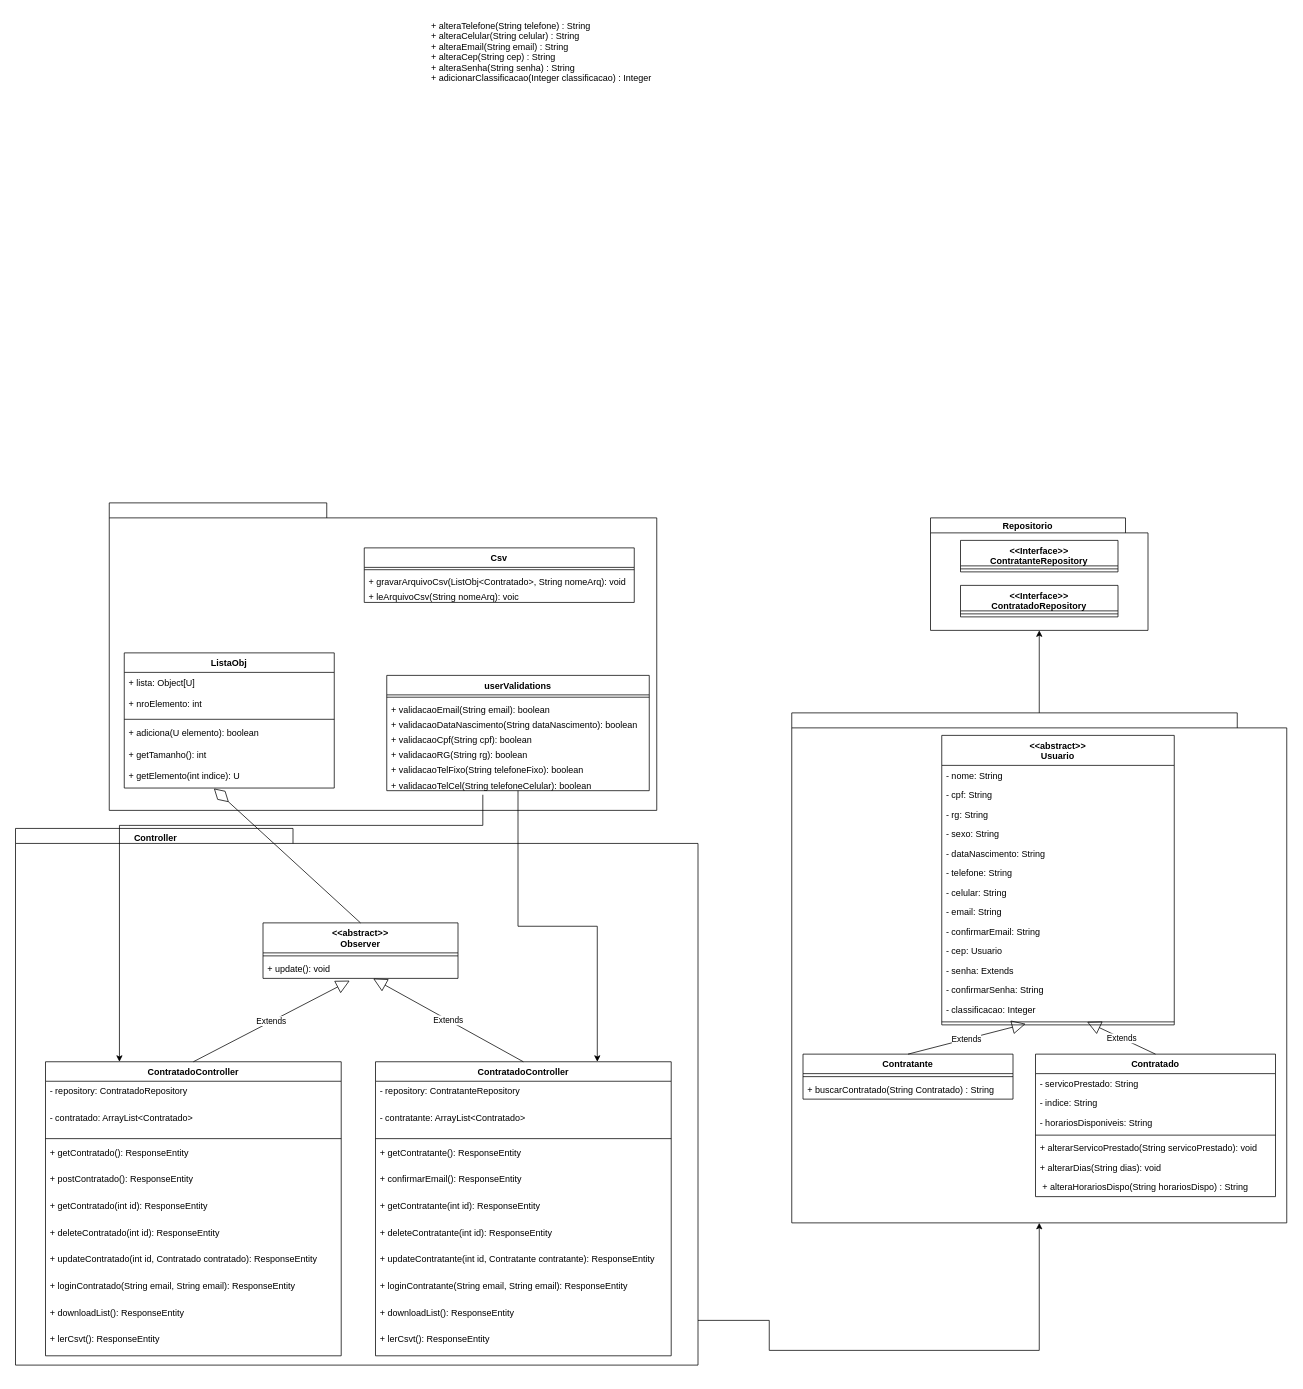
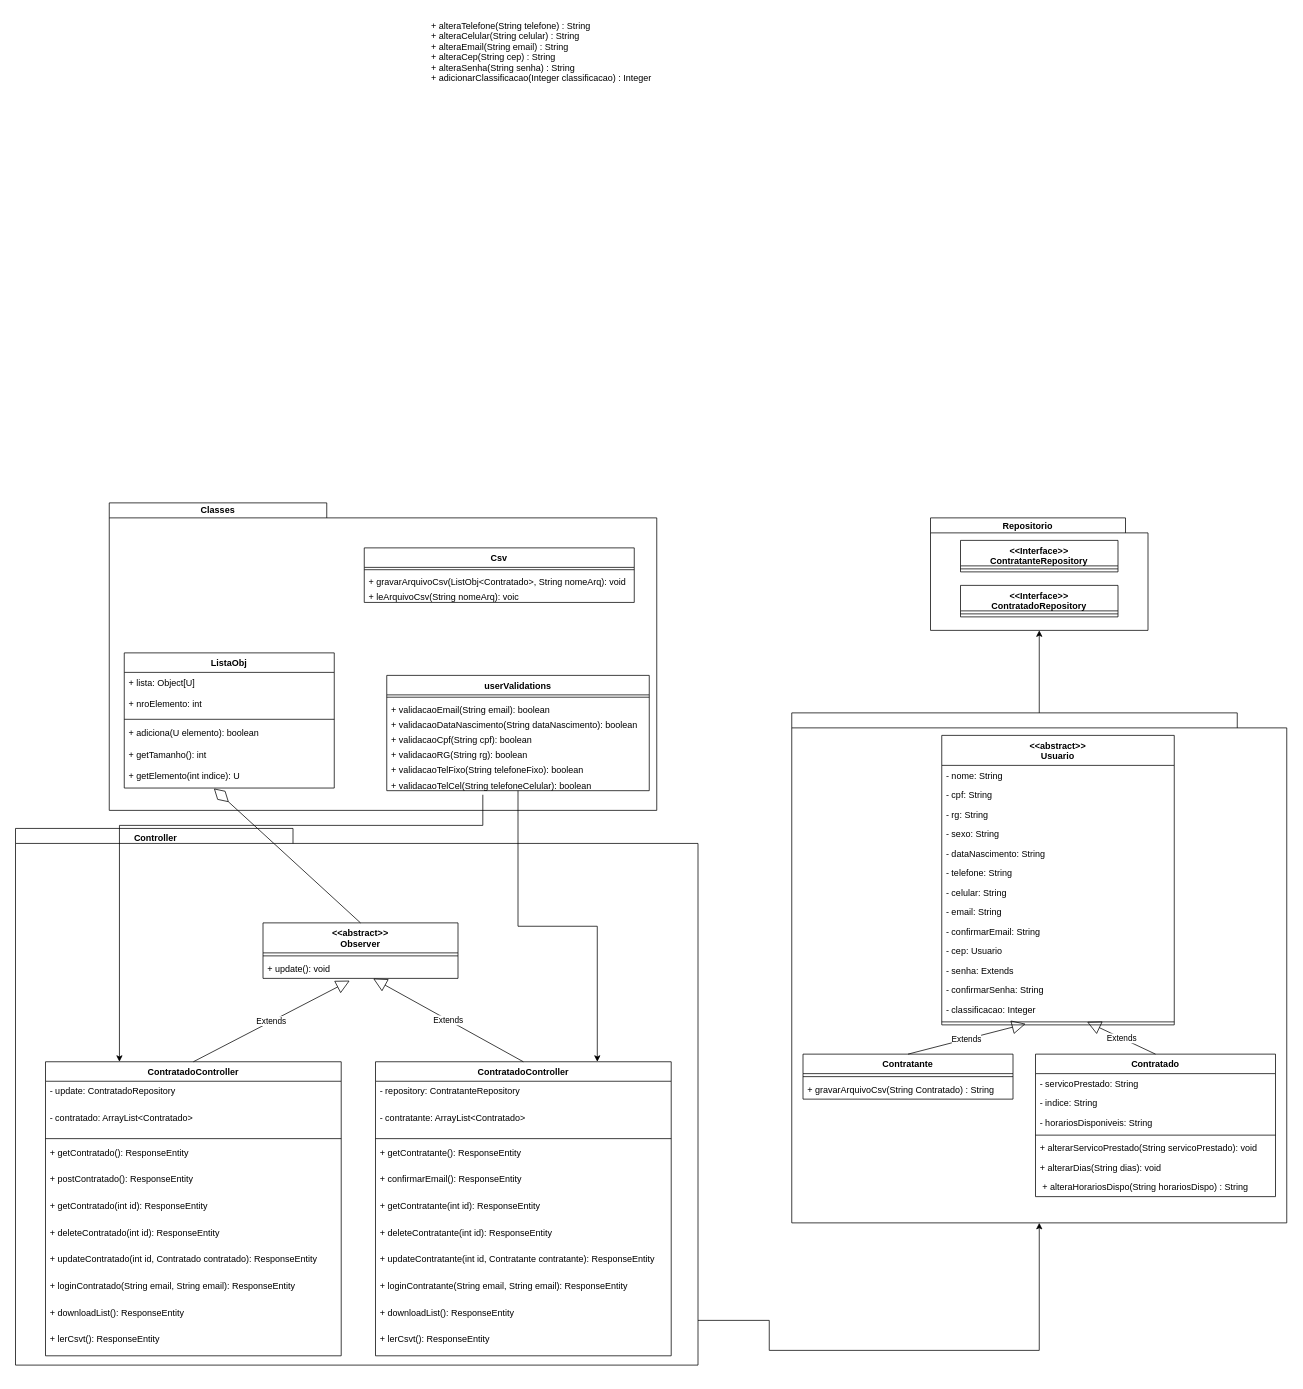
none -> (218, 510)
(915, 1090) -> (914, 1090)
(129, 1091) -> (120, 1091)
